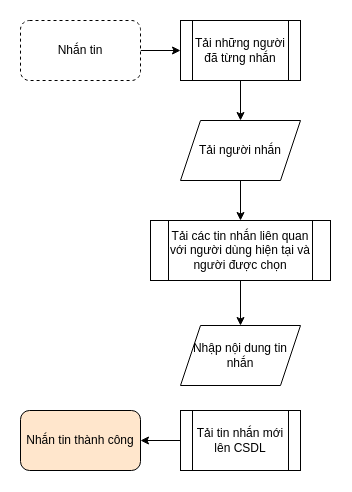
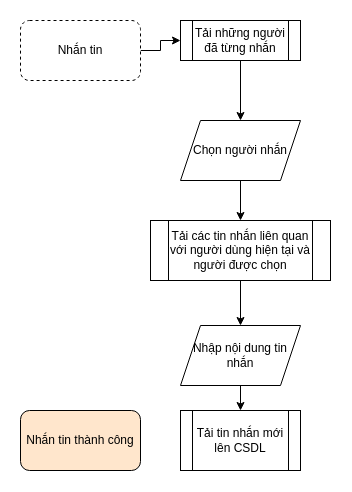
(241, 51) -> (241, 41)
(241, 151) -> (241, 151)
none -> (241, 395)
(164, 441) -> none
